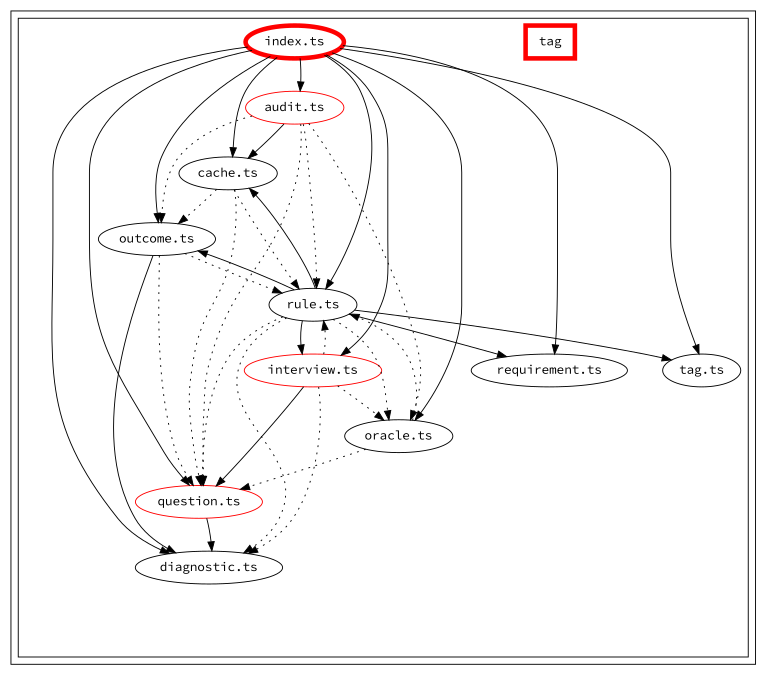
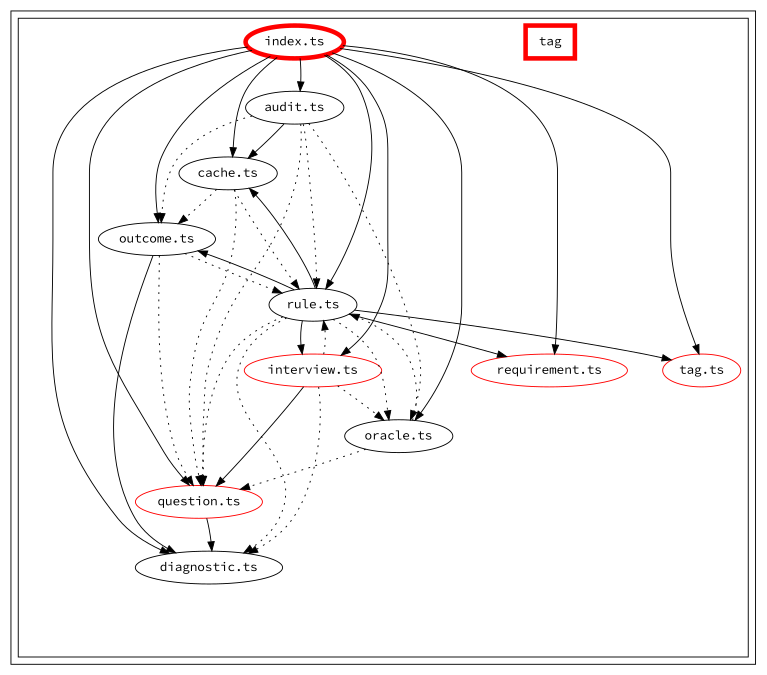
(295, 108) -> (295, 108)
(549, 370) -> (549, 370)
(702, 370) -> (702, 370)
